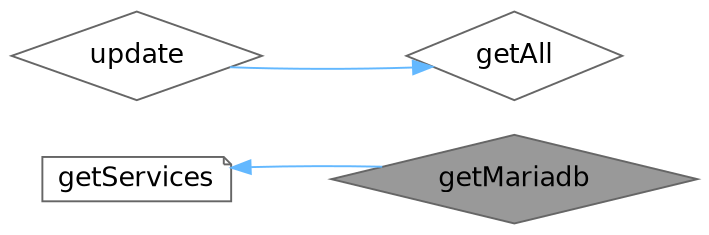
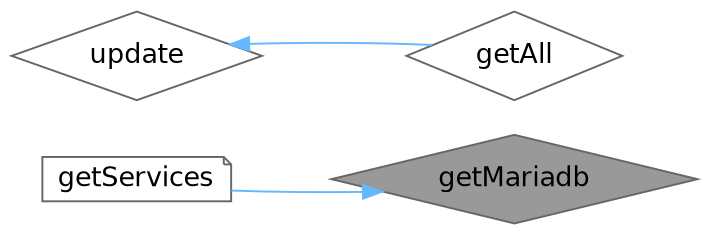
(321, 69) -> (341, 43)
(317, 166) -> (297, 192)
